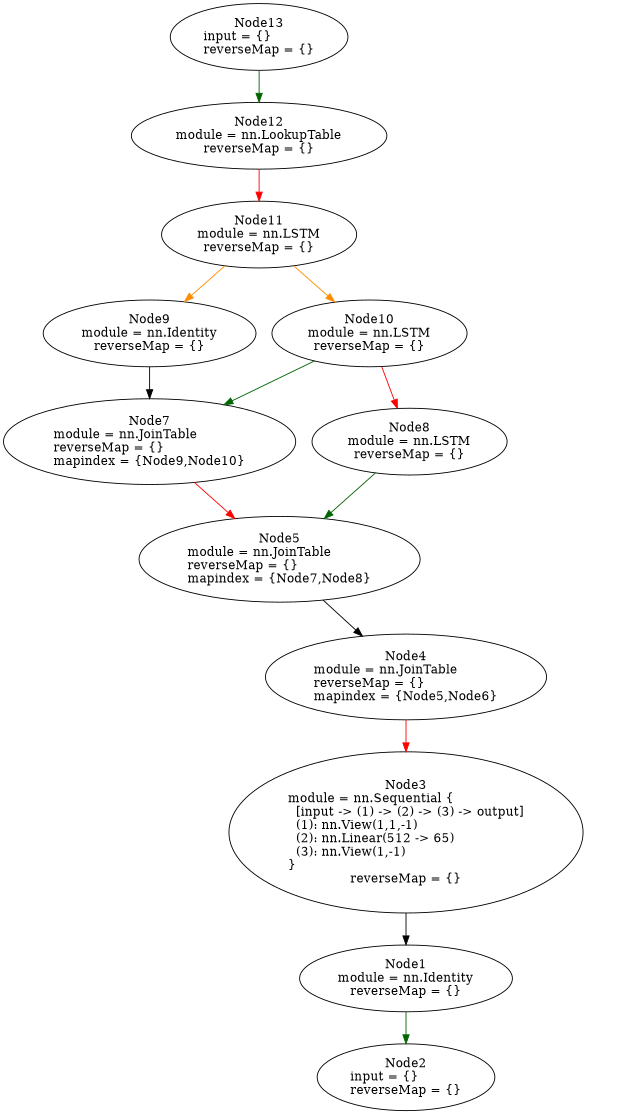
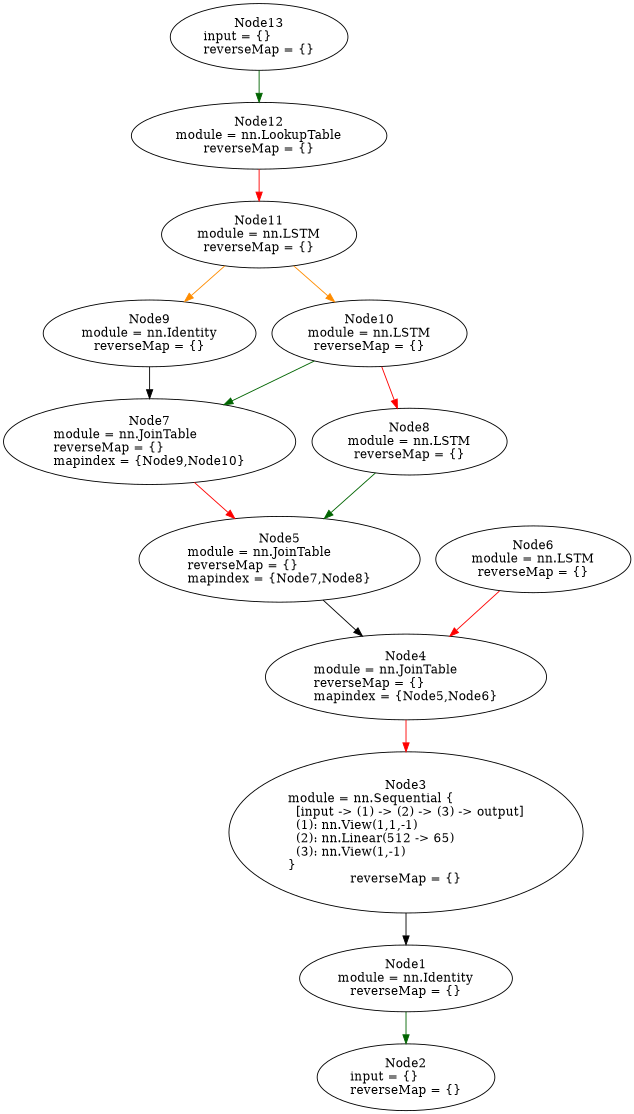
none -> (533, 559)
